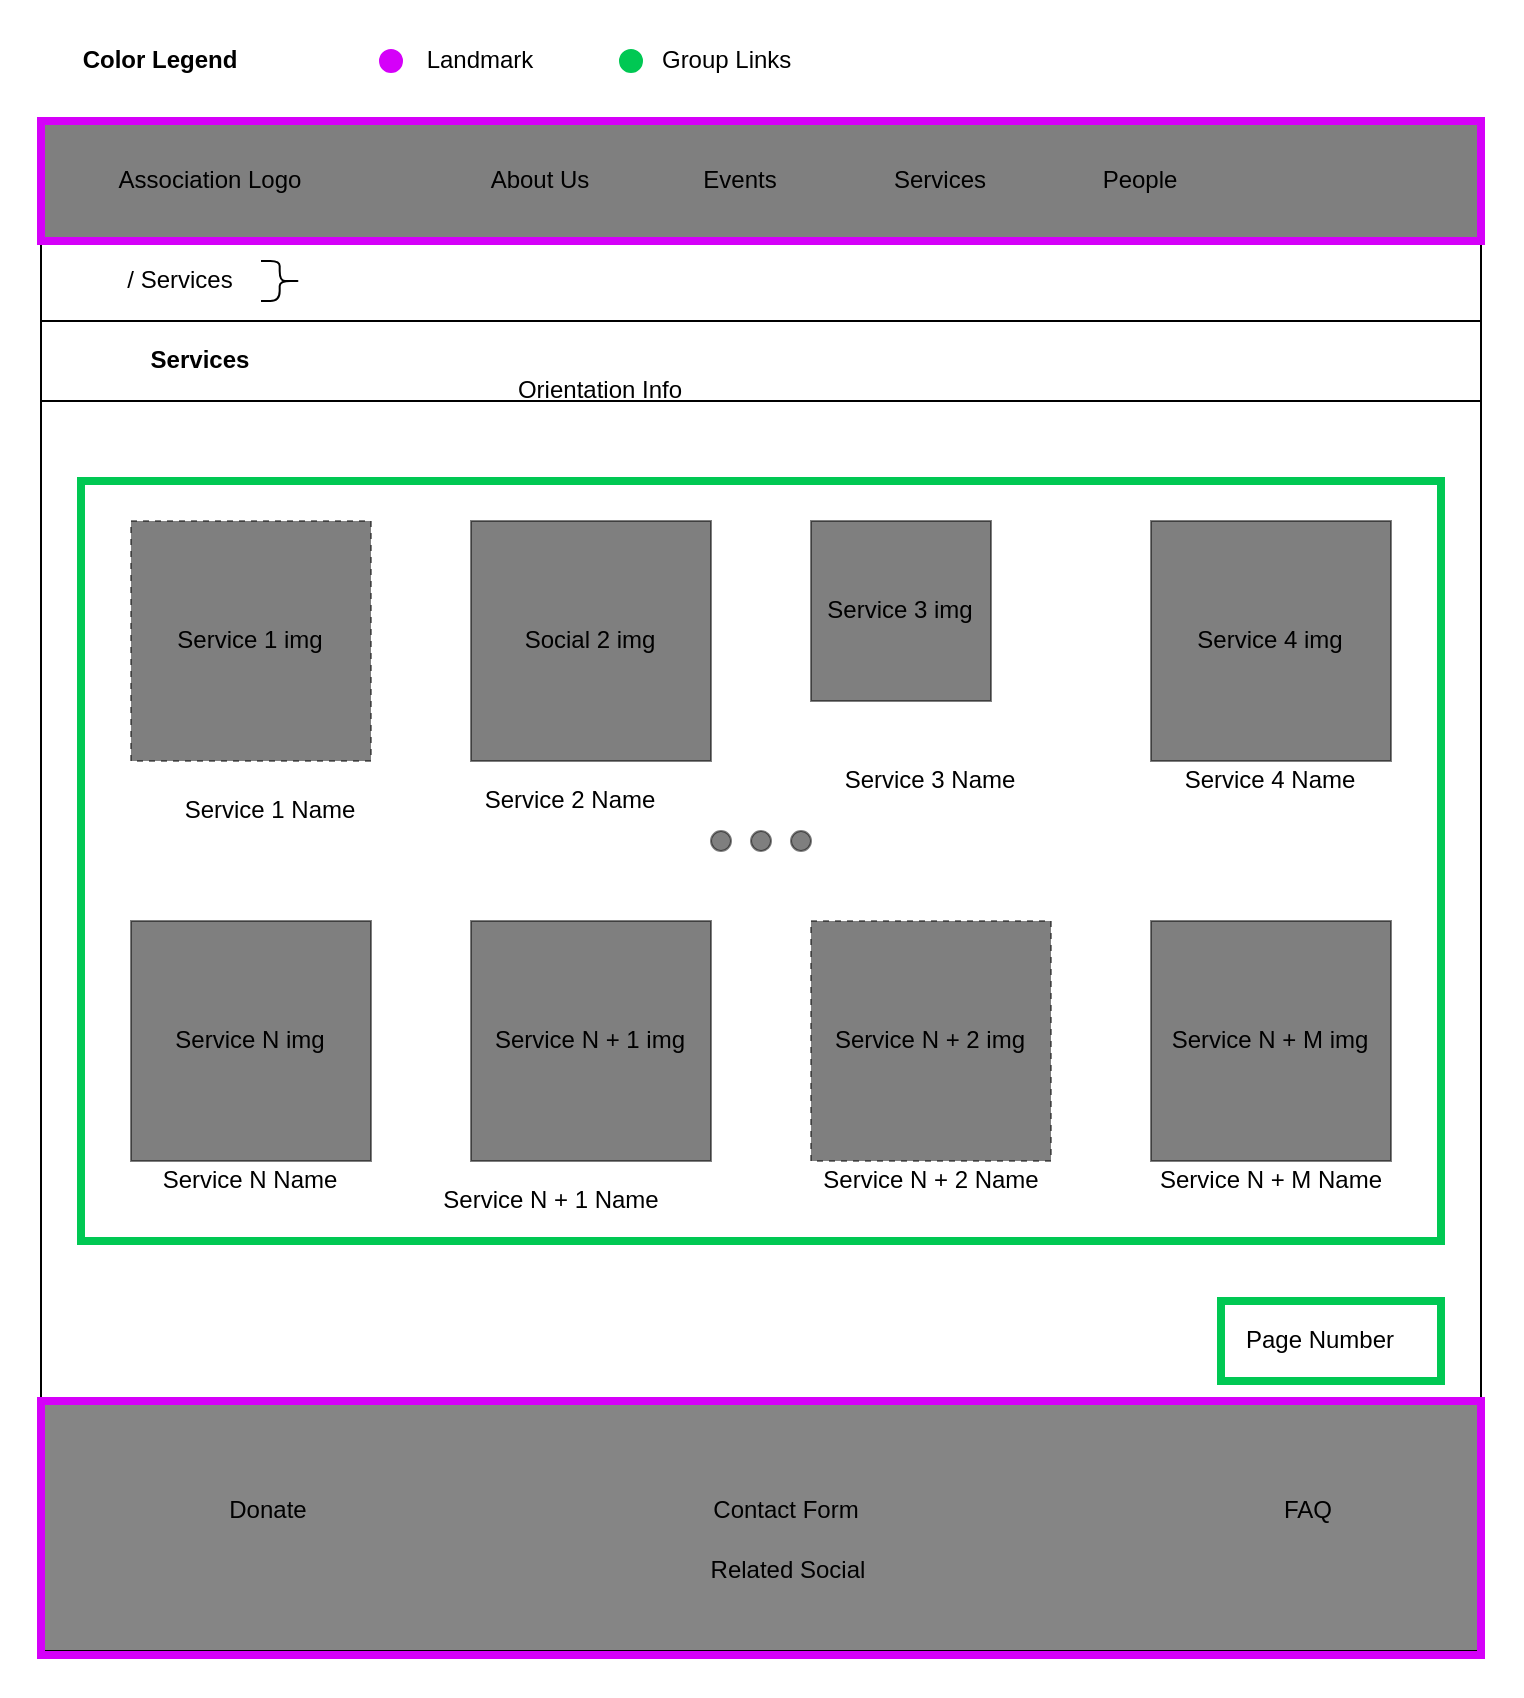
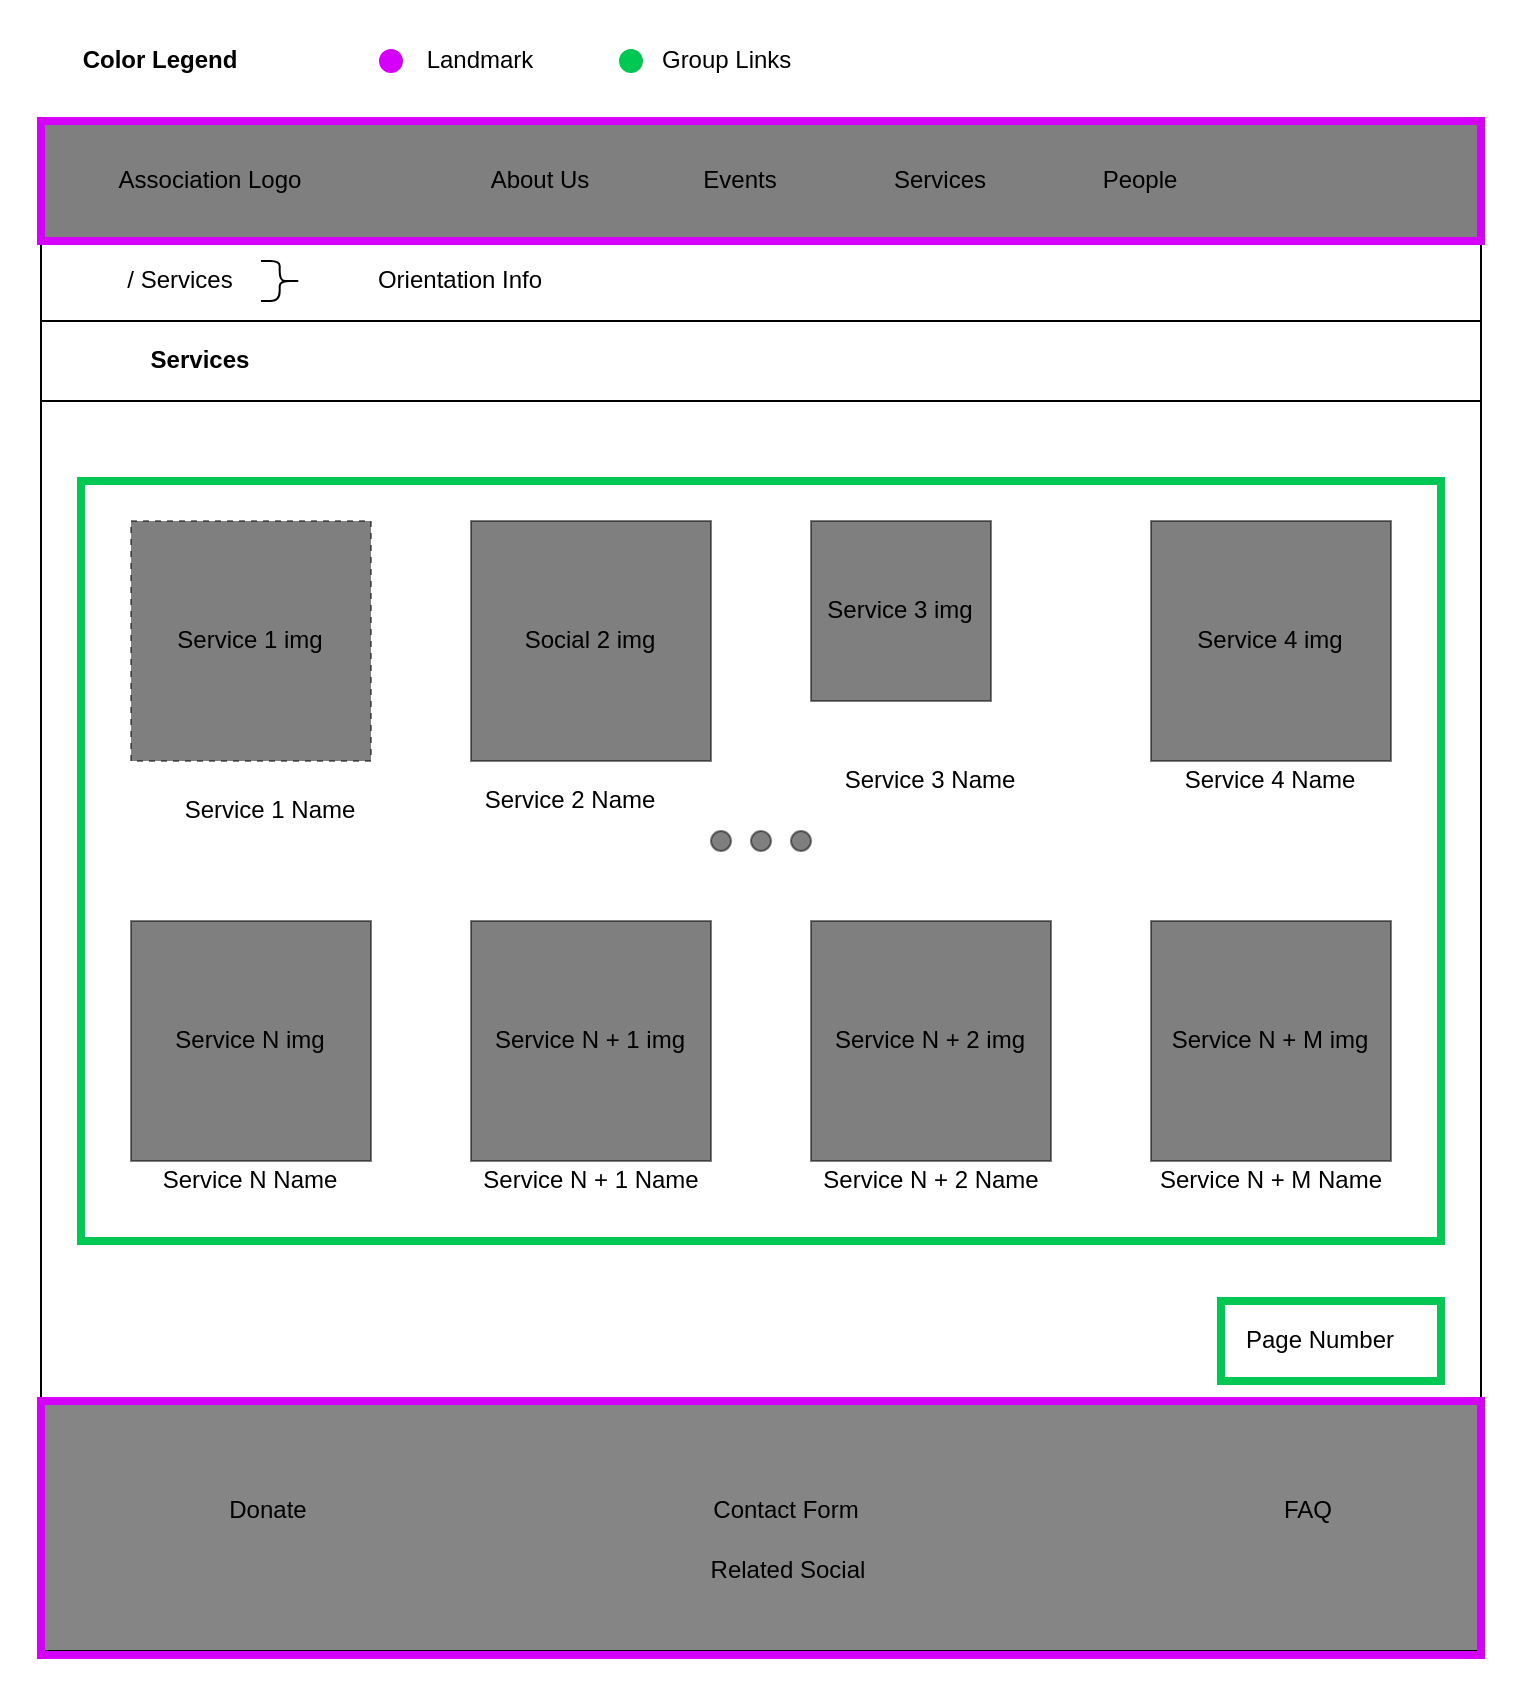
(601, 391) -> (461, 281)
(931, 1041) -> (931, 1041)
(551, 1201) -> (591, 1181)
